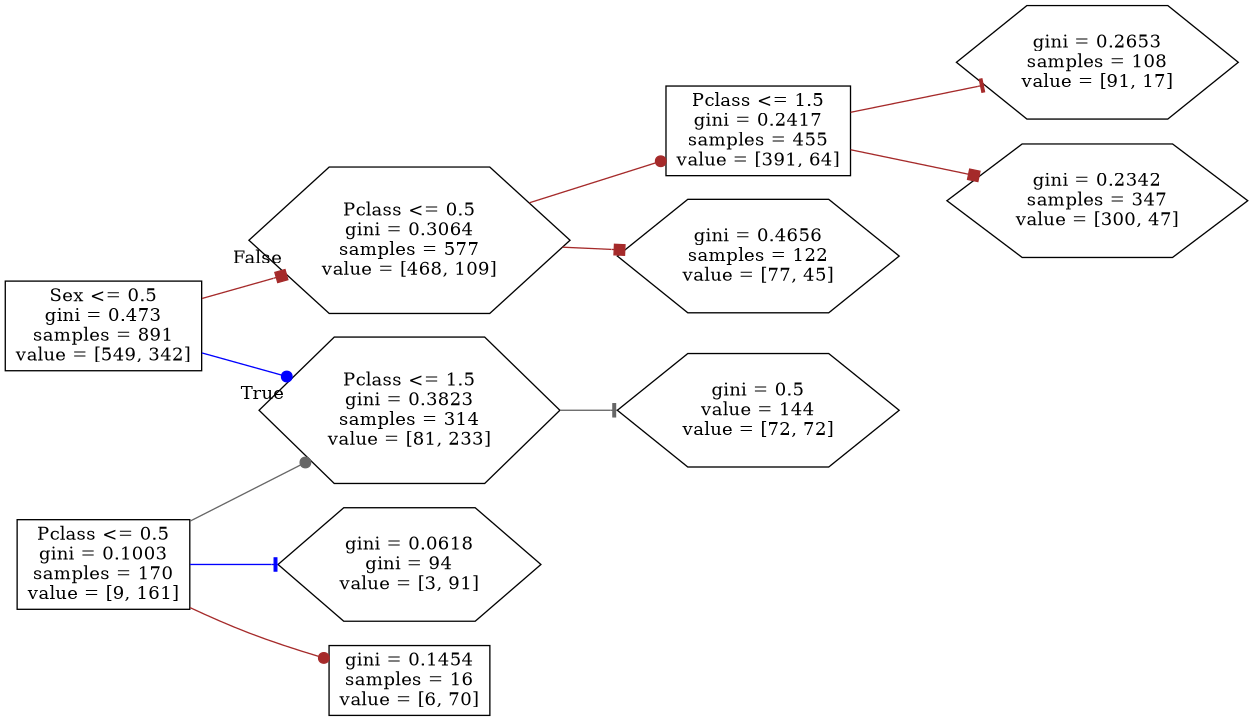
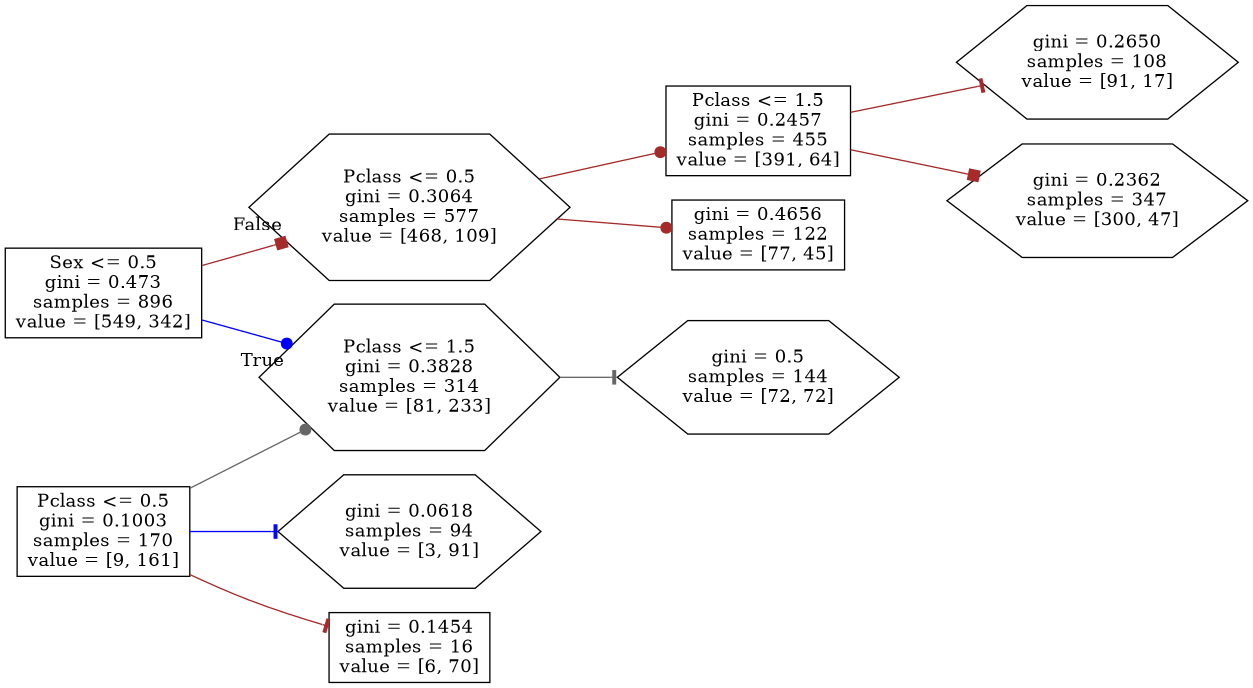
(1097, 62) -> (1097, 62)
(758, 131) -> (758, 131)
(1097, 201) -> (1097, 201)
(587, 248) -> (609, 223)
(758, 256) -> (758, 235)
(103, 326) -> (103, 293)
(409, 410) -> (409, 377)
(758, 410) -> (758, 377)
(409, 564) -> (409, 532)
(253, 635) -> (255, 602)
